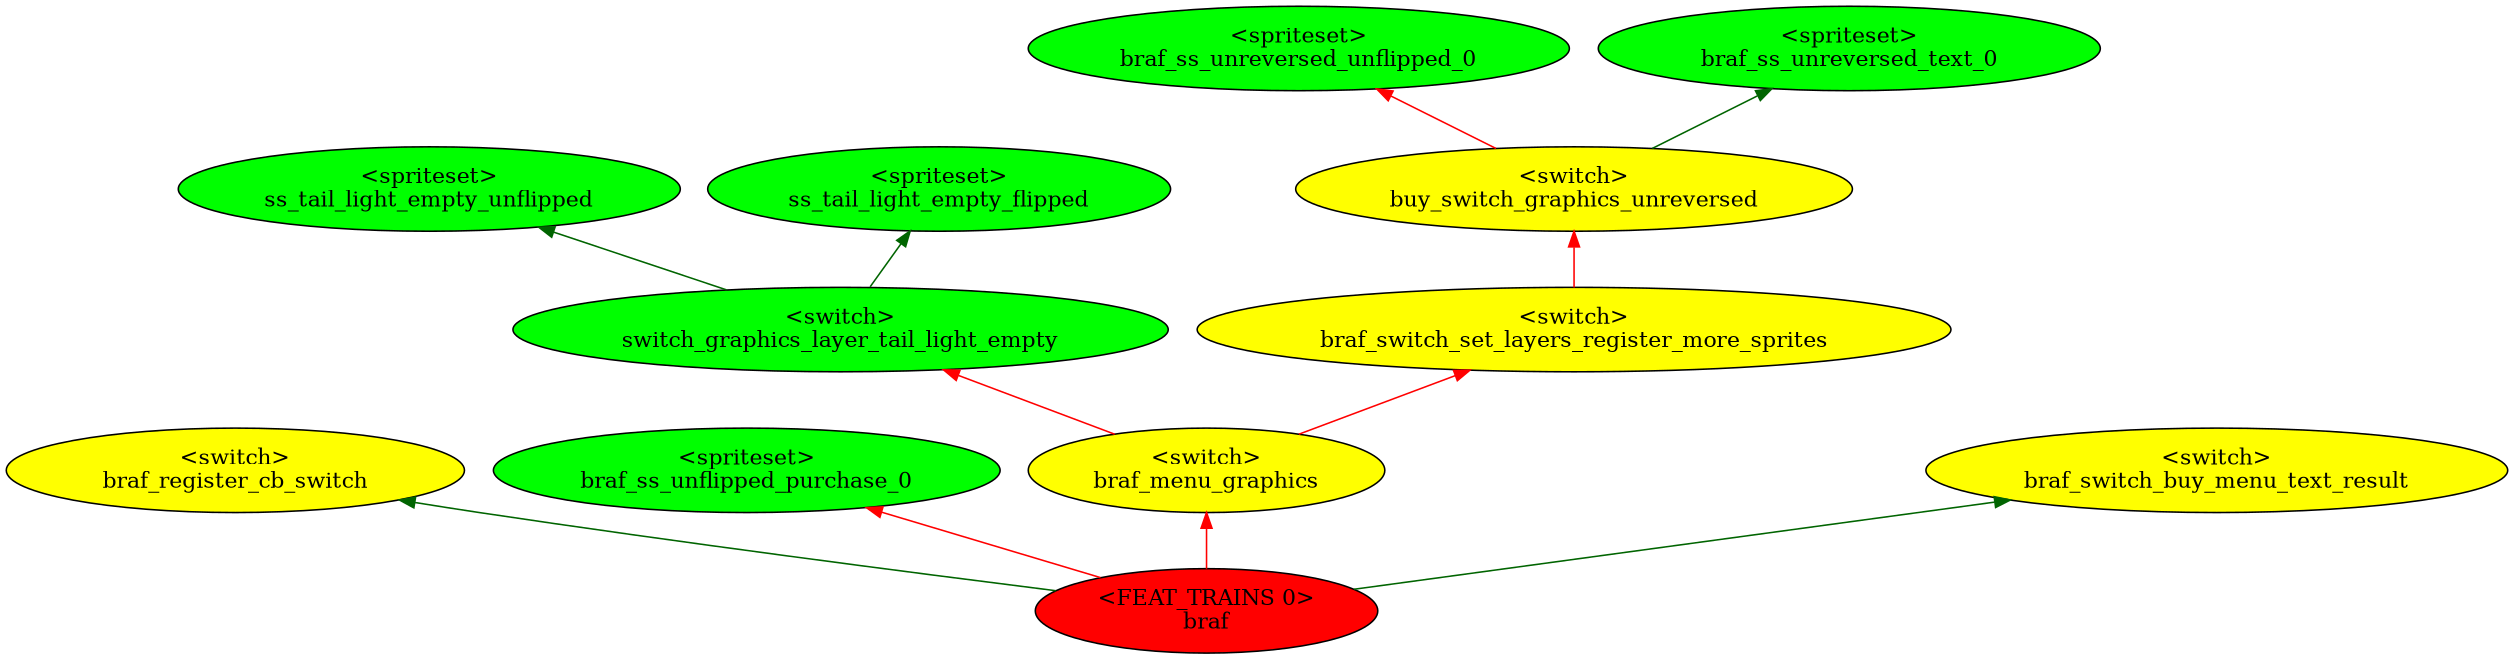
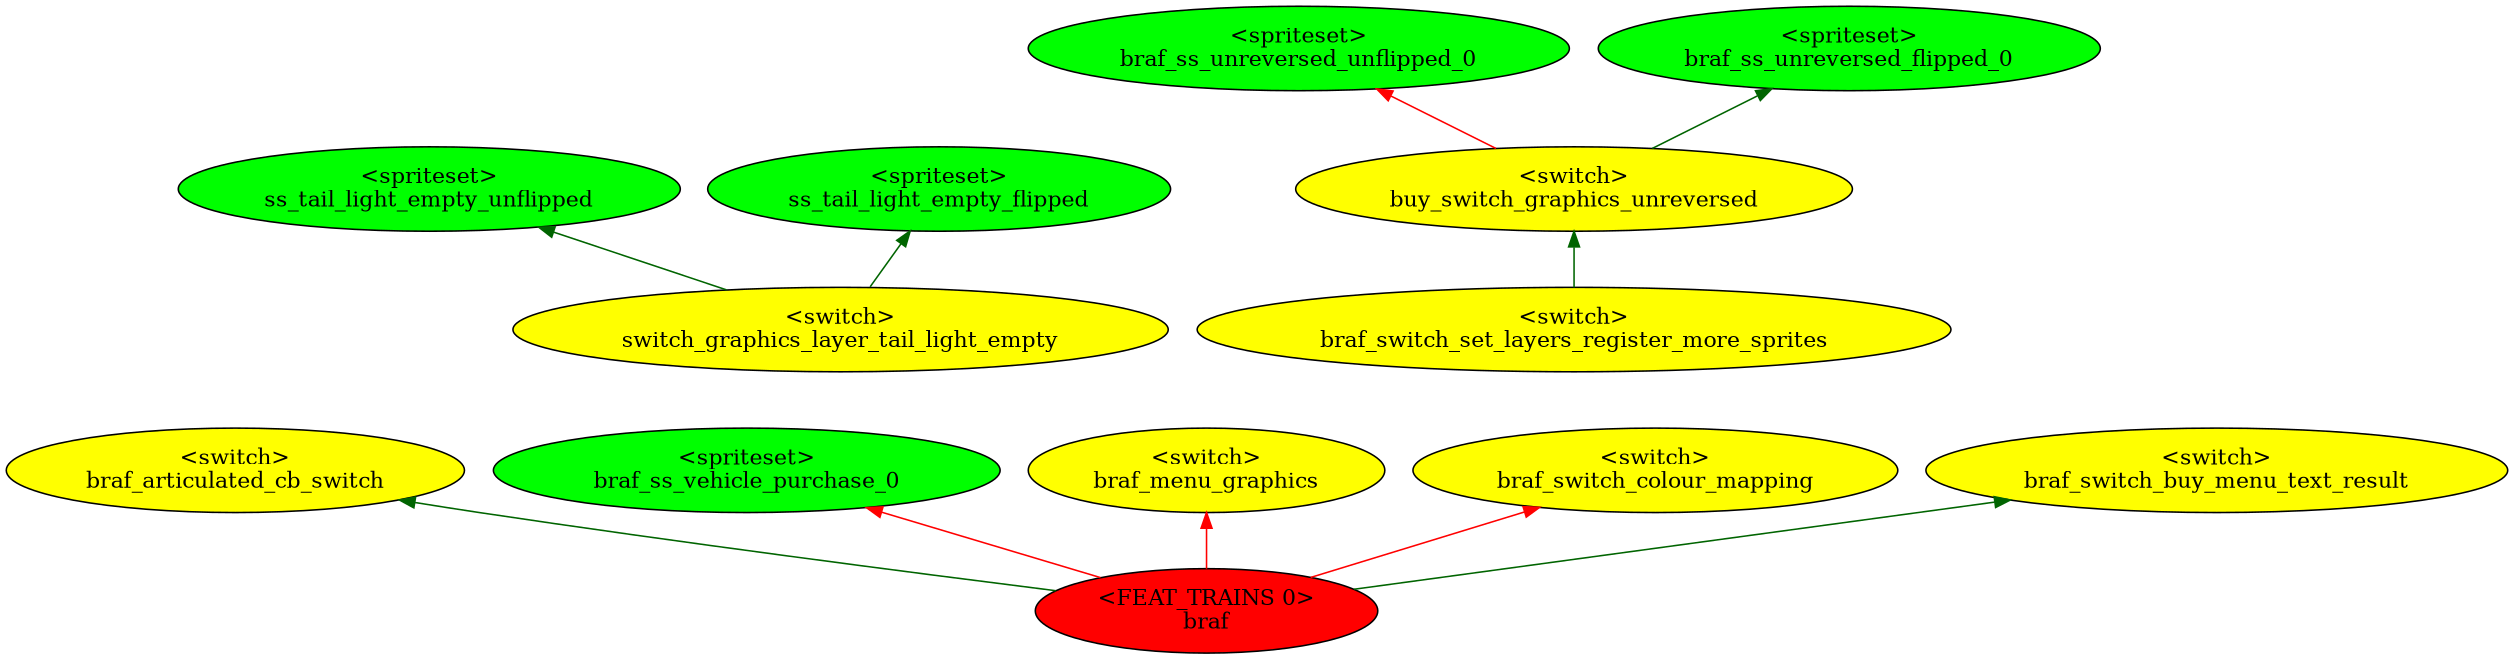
(1849, 48) -> (1849, 48)
(1574, 267) -> (1574, 267)
(841, 330) -> (841, 330)
(1036, 405) -> none
(1377, 405) -> none
(235, 470) -> (235, 470)
(747, 470) -> (747, 470)
none -> (1655, 470)
